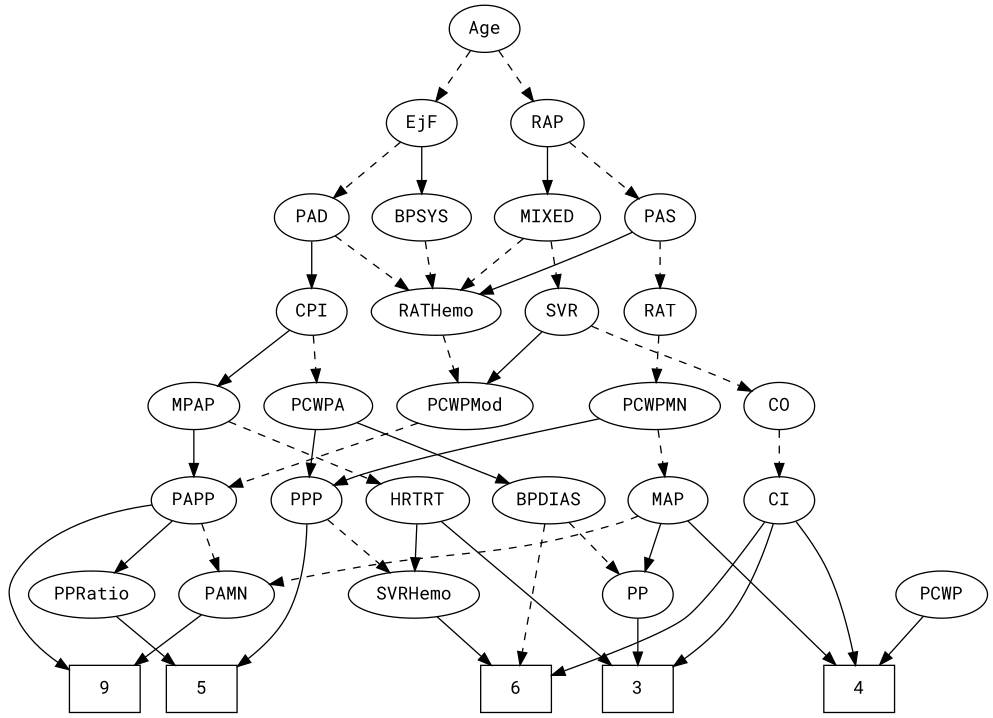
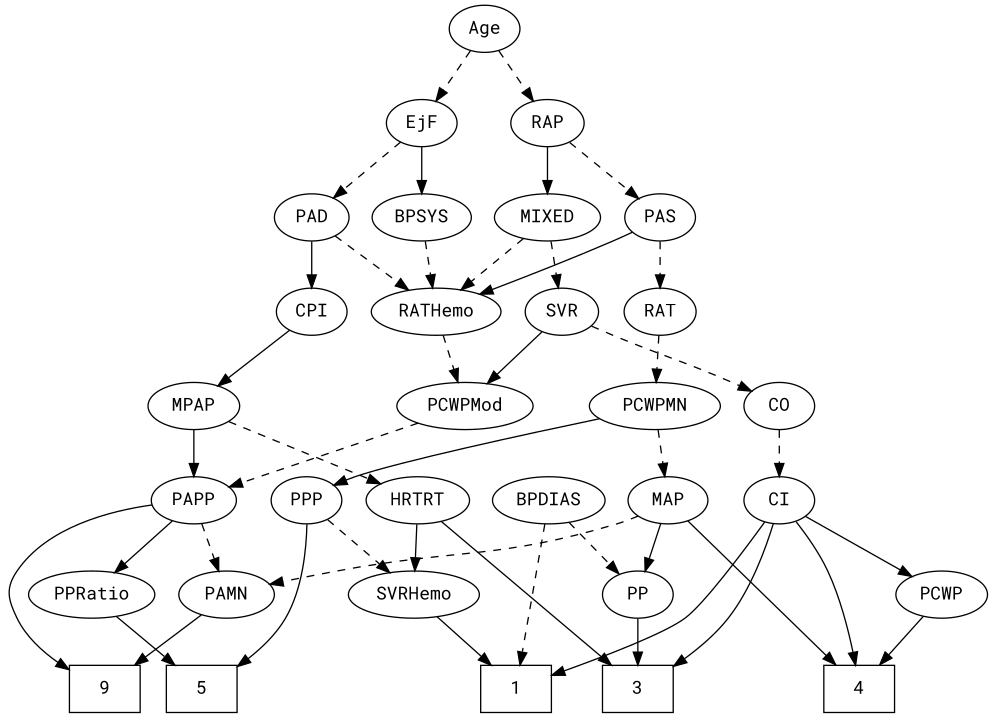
(318, 406) -> none
none -> (853, 543)
(516, 689) -> (516, 689)
